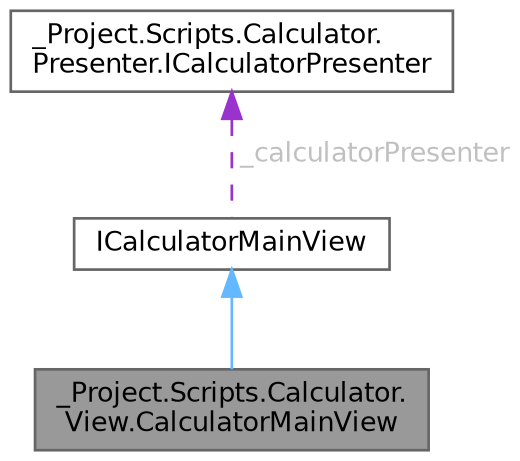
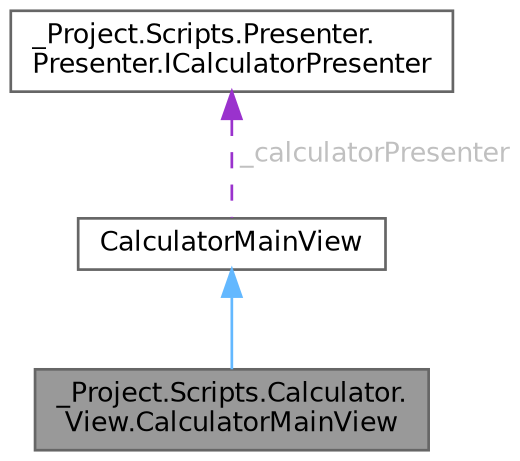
(232, 51) -> (232, 51)
(232, 244) -> (232, 244)
